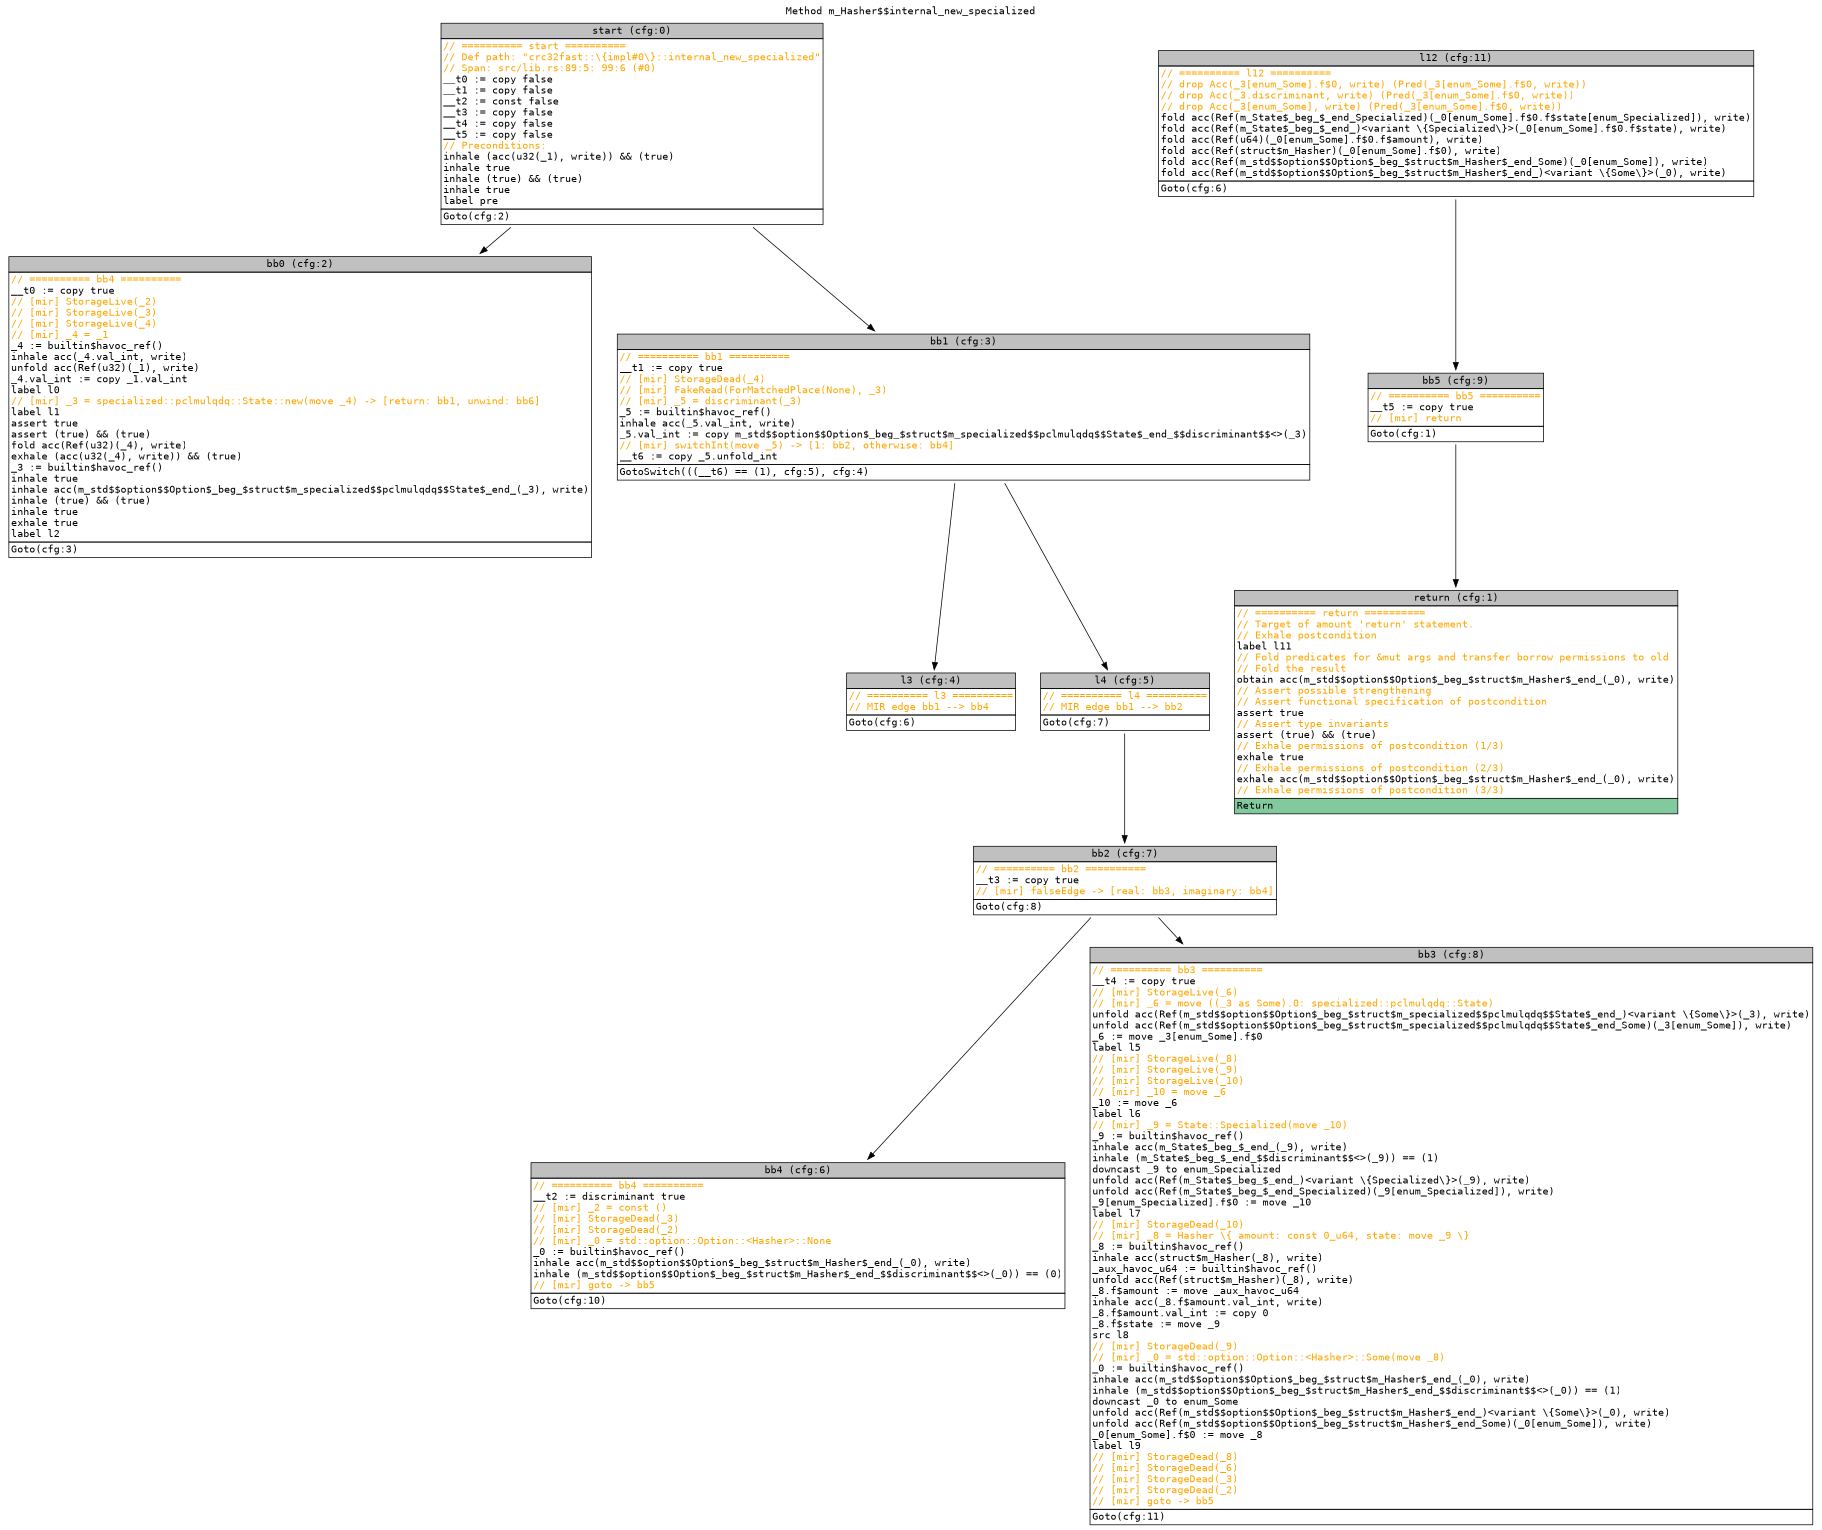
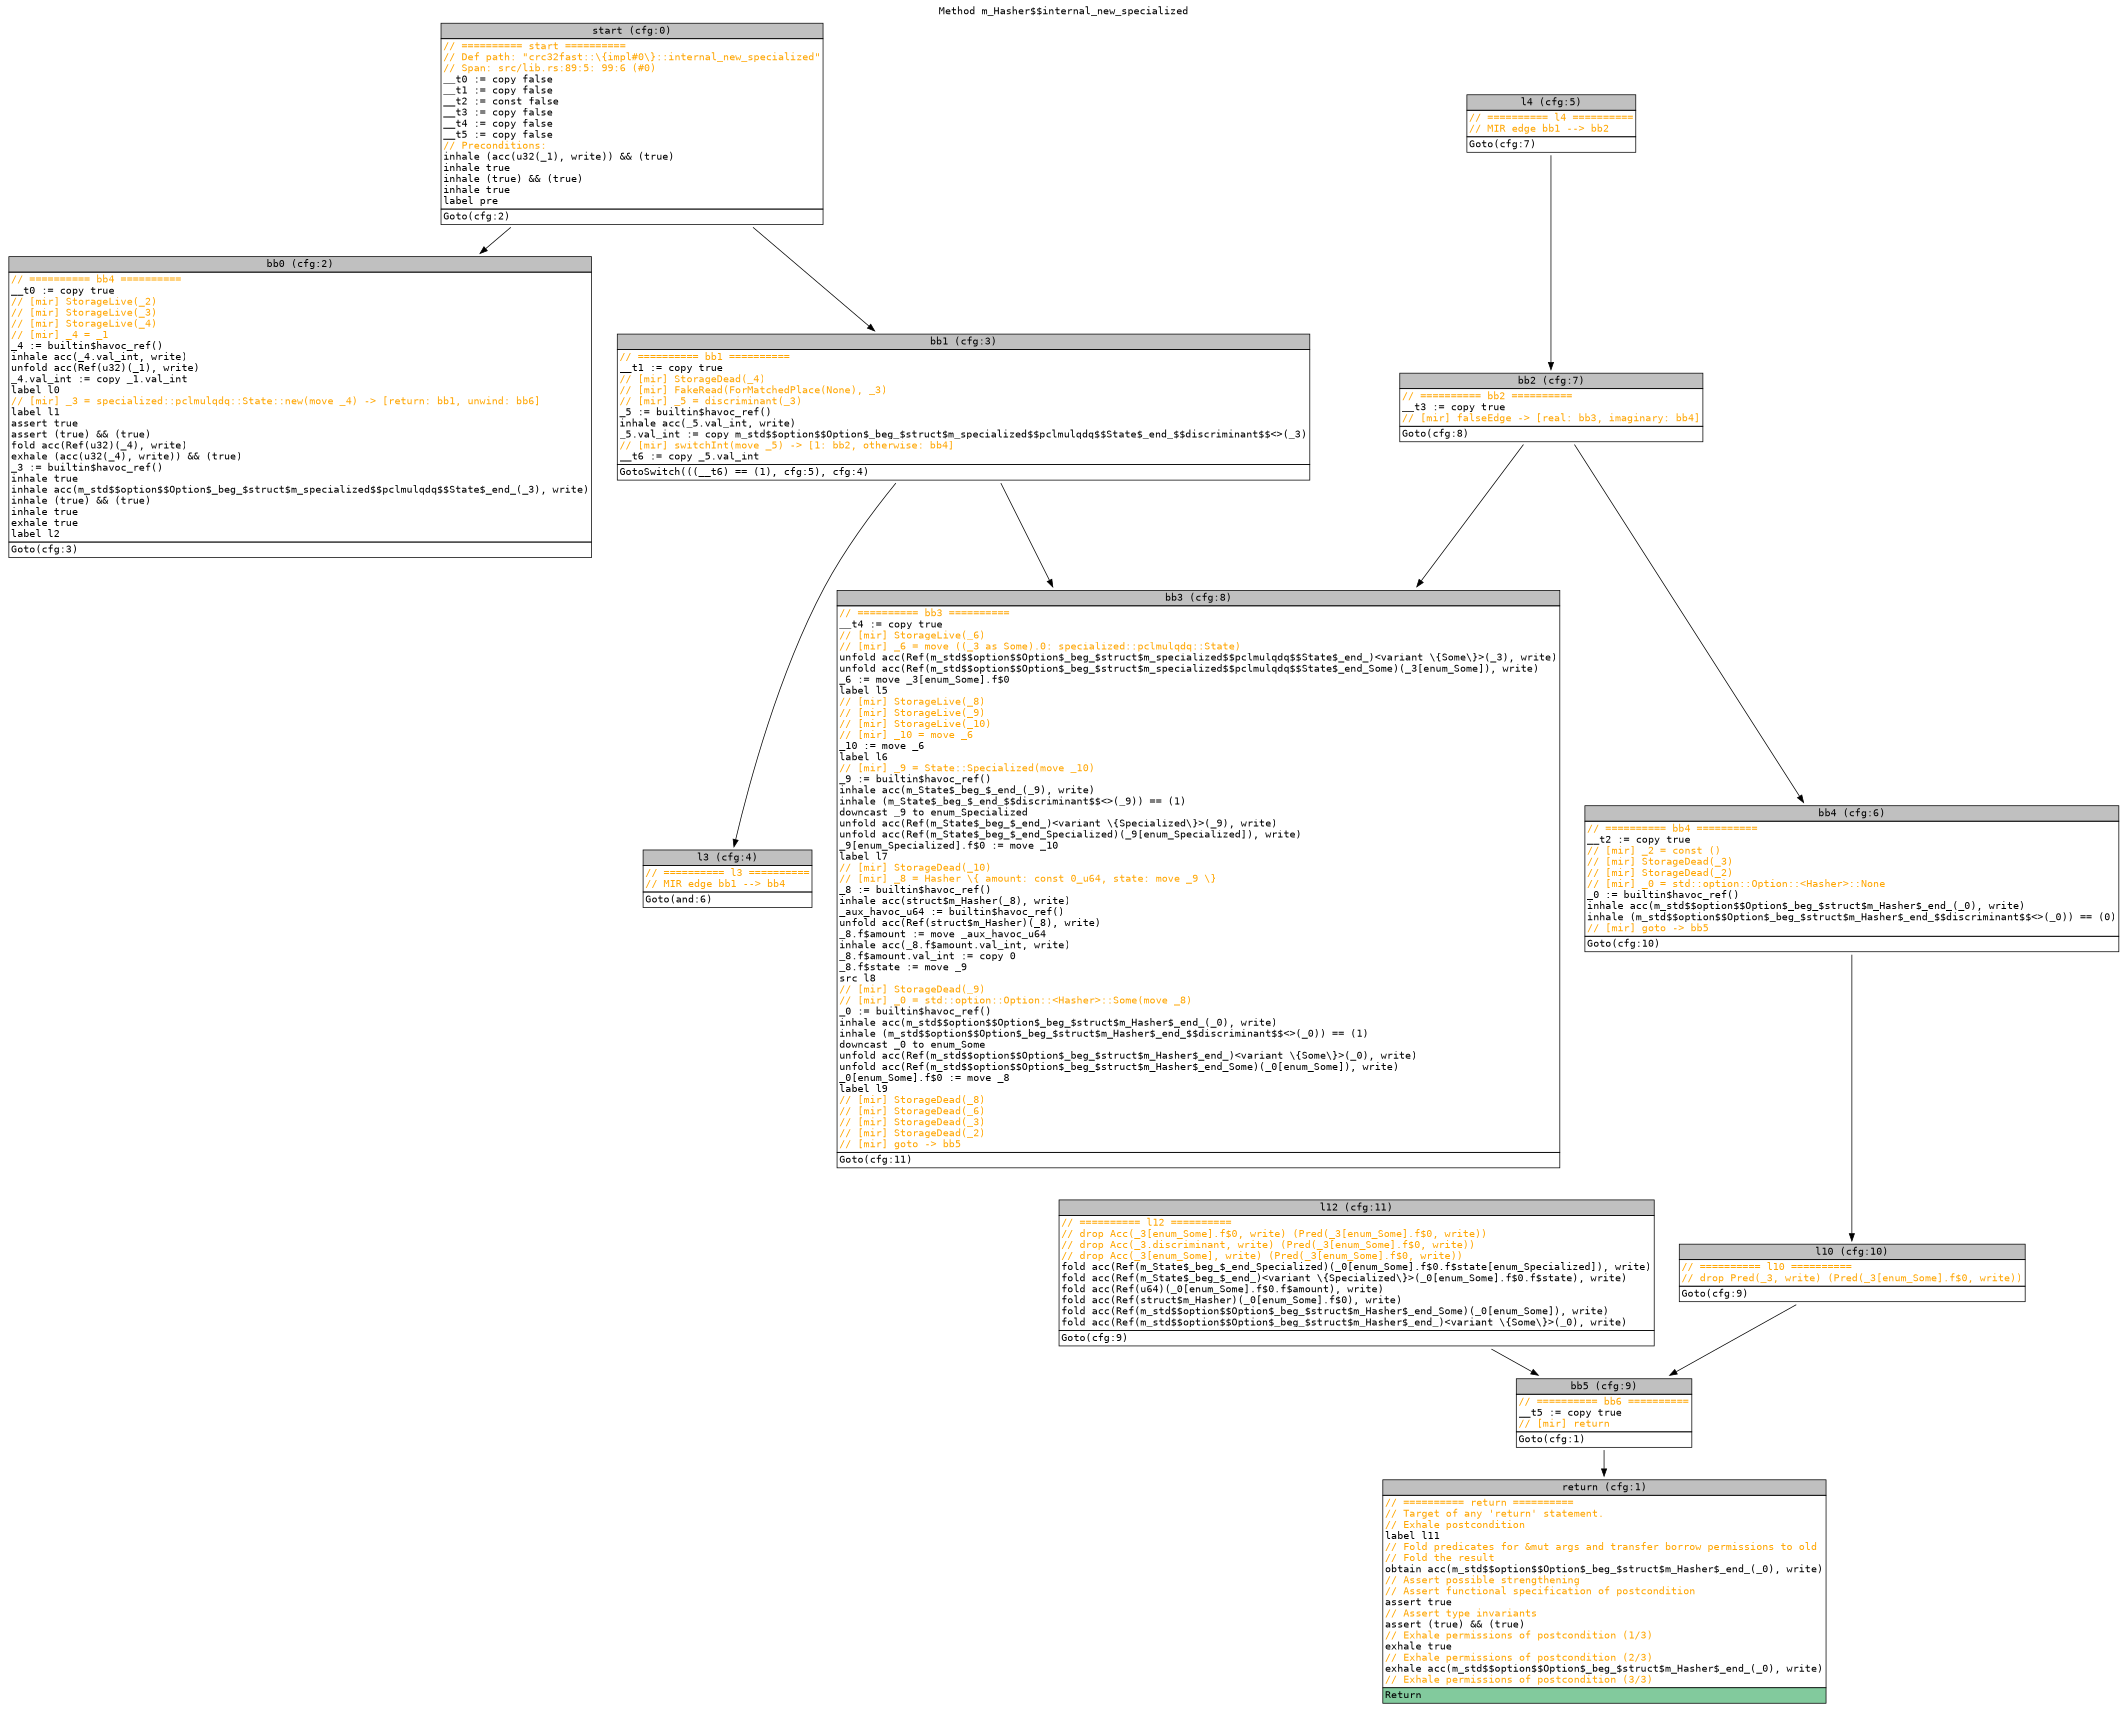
(1194, 188) -> (1095, 1338)
(1456, 396) -> (1604, 1402)
(699, 457) -> (690, 457)
(1054, 573) -> (1025, 532)
(1356, 624) -> (1495, 1514)
(882, 722) -> (679, 899)
(610, 1197) -> (1639, 840)
none -> (1852, 1273)
